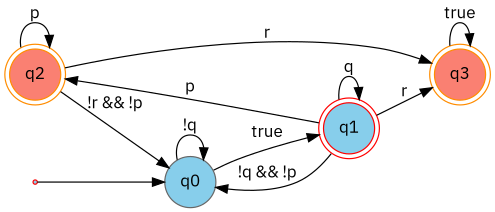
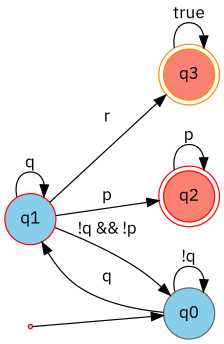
(242, 43) -> none
(35, 75) -> (189, 196)
(110, 126) -> none
(349, 128) -> (30, 219)
(267, 133) -> (107, 277)
